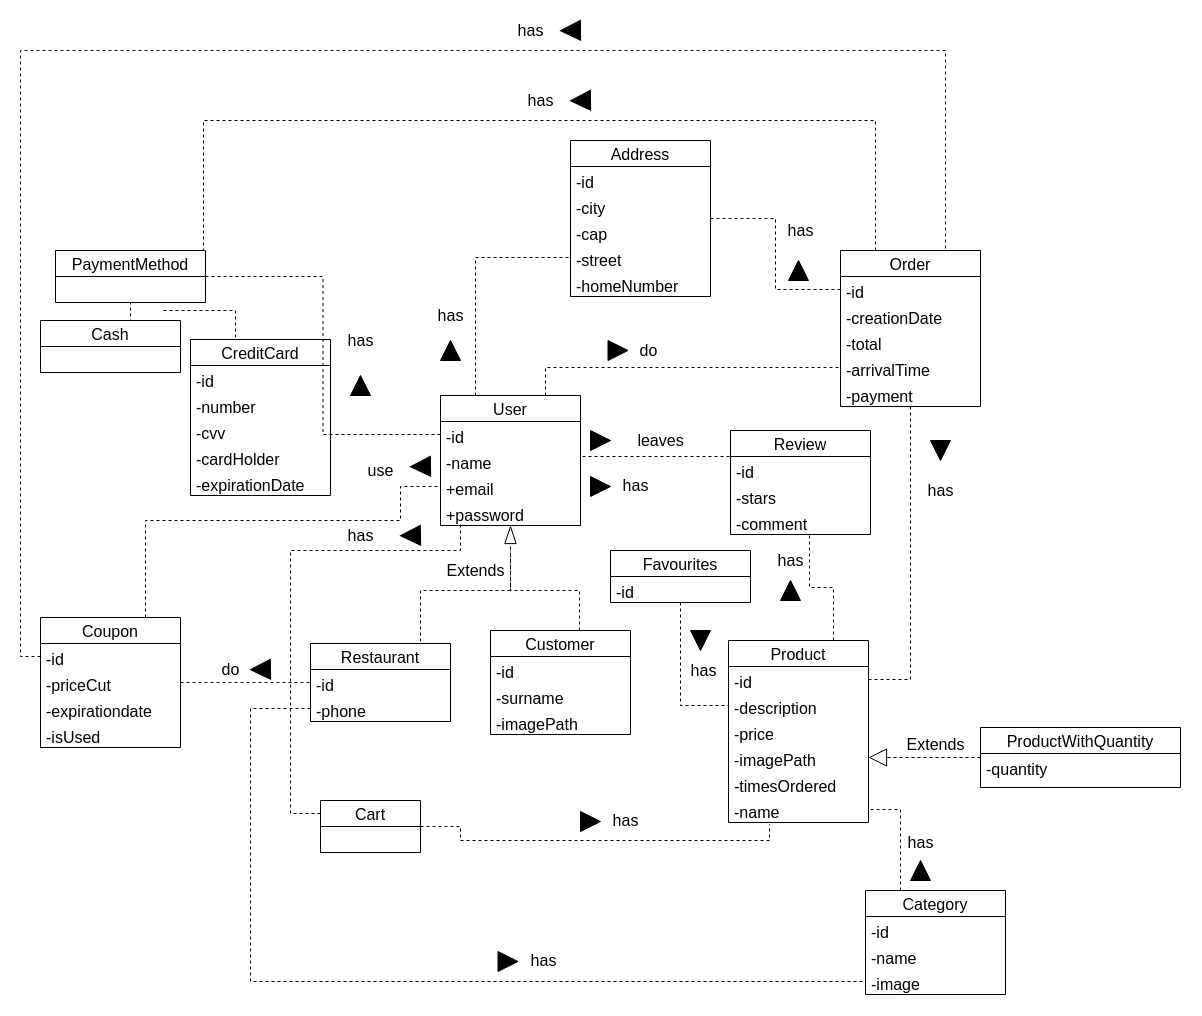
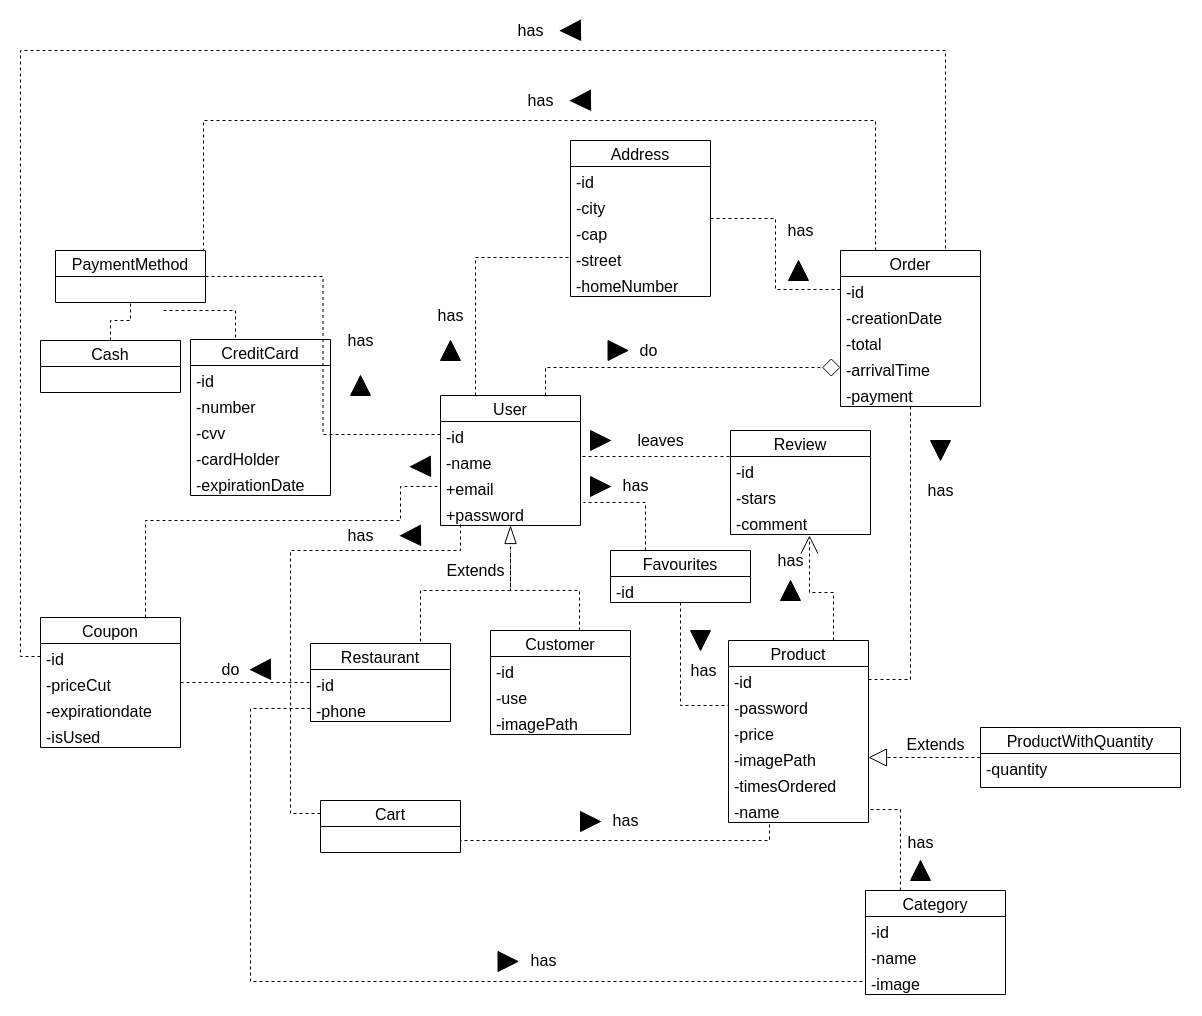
(111, 347) -> (111, 367)
(830, 368) -> (821, 368)
(381, 471) -> none
none -> (637, 502)
(809, 540) -> (809, 541)
(532, 699) -> (514, 699)
(784, 709) -> (774, 709)
(371, 827) -> (391, 827)
